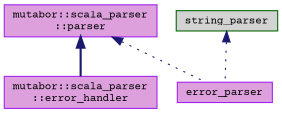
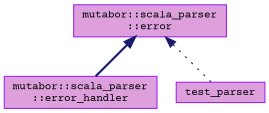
(81, 21) -> (150, 21)
(227, 21) -> none
(225, 92) -> (221, 92)
